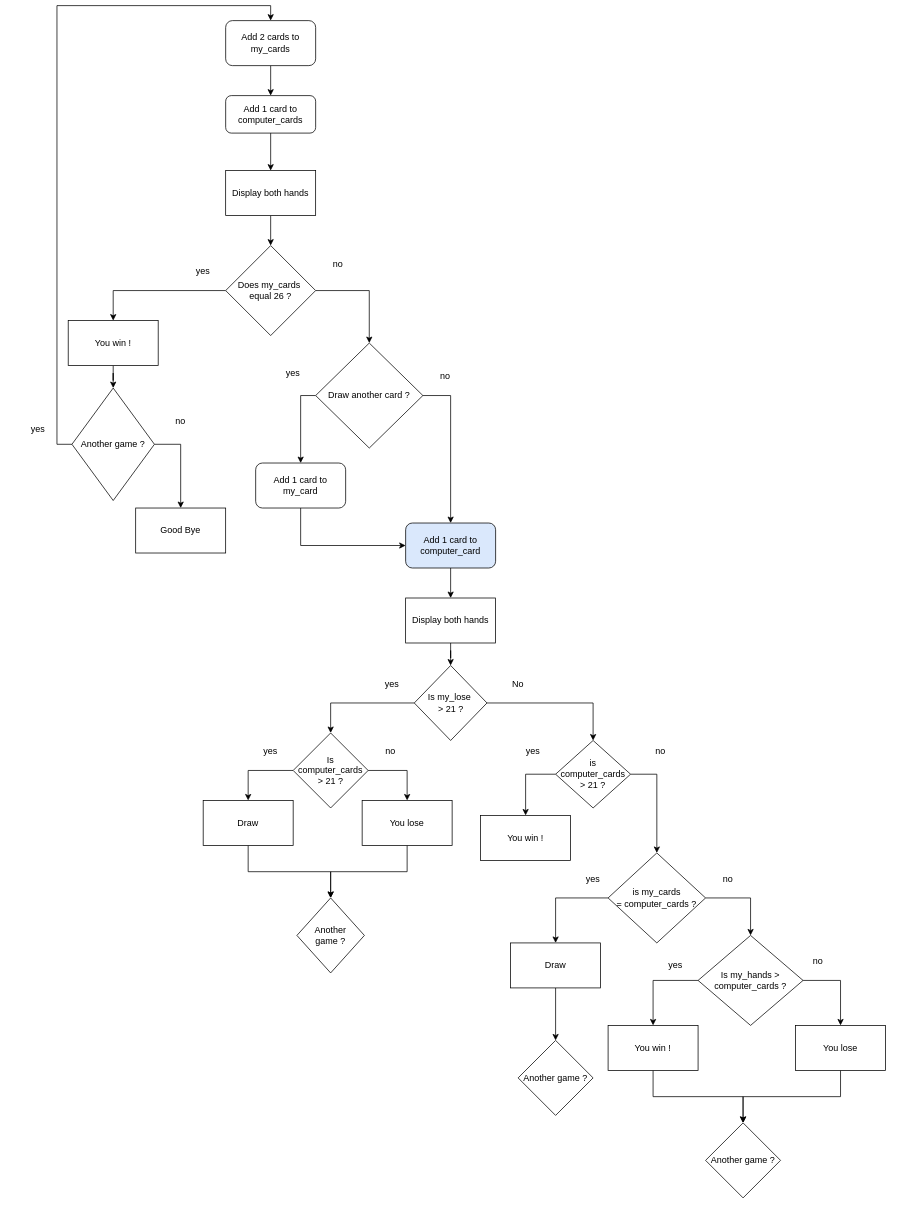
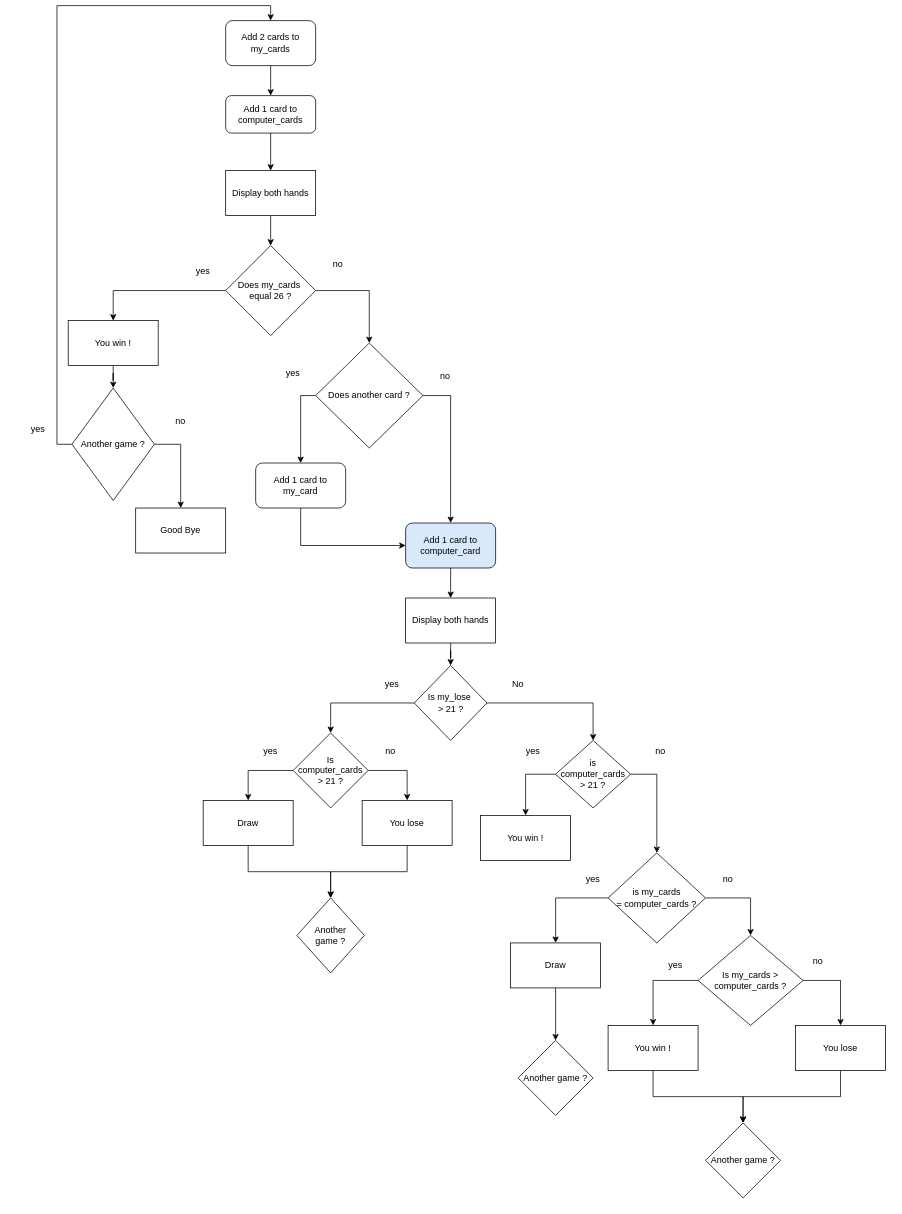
(369, 396) -> (369, 396)
(750, 981) -> (750, 981)
